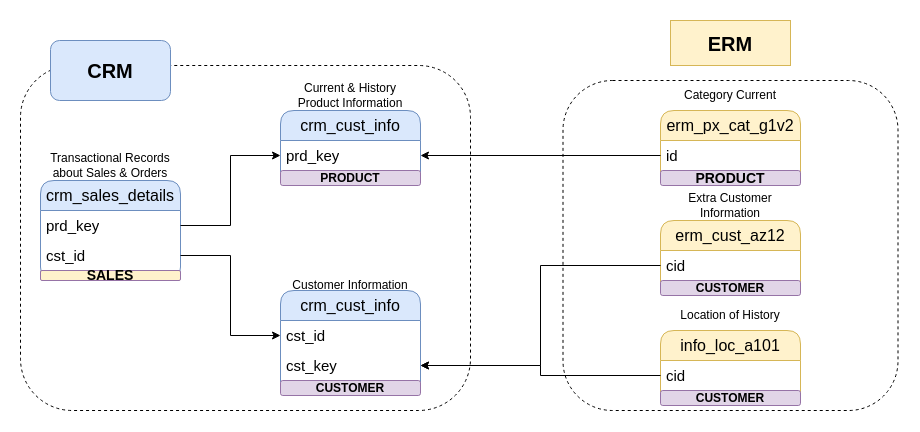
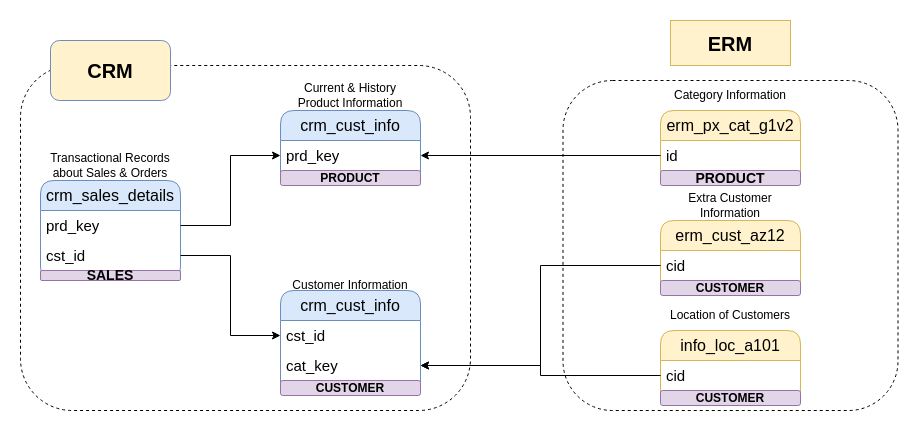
(111, 71) -> (111, 71)
(731, 96) -> (731, 96)
(111, 276) -> (111, 276)
(731, 316) -> (731, 316)
(310, 366) -> (310, 366)
